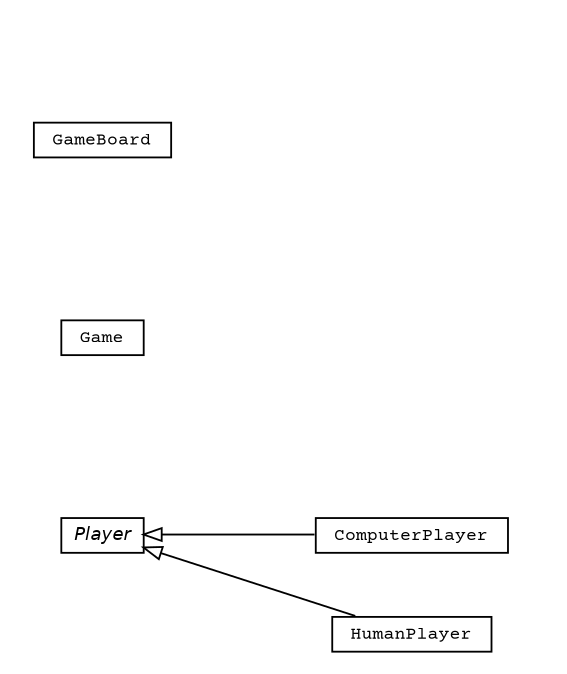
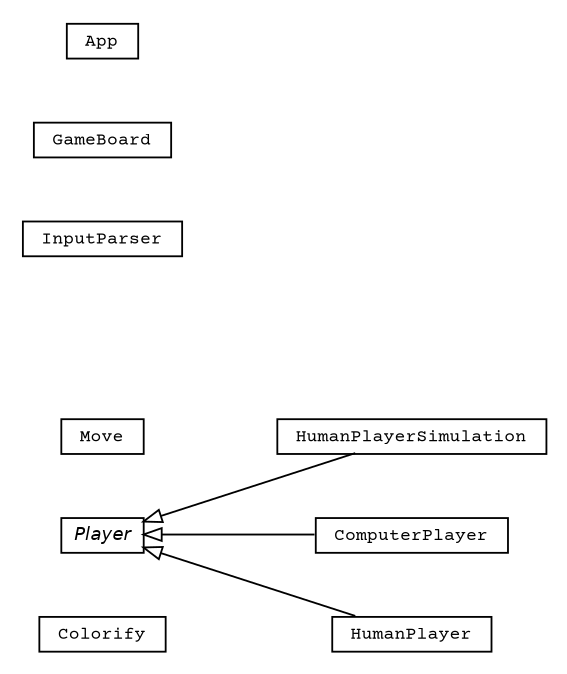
none -> (102, 40)
none -> (102, 238)
(102, 337) -> none
none -> (102, 436)
none -> (411, 436)
none -> (102, 633)
